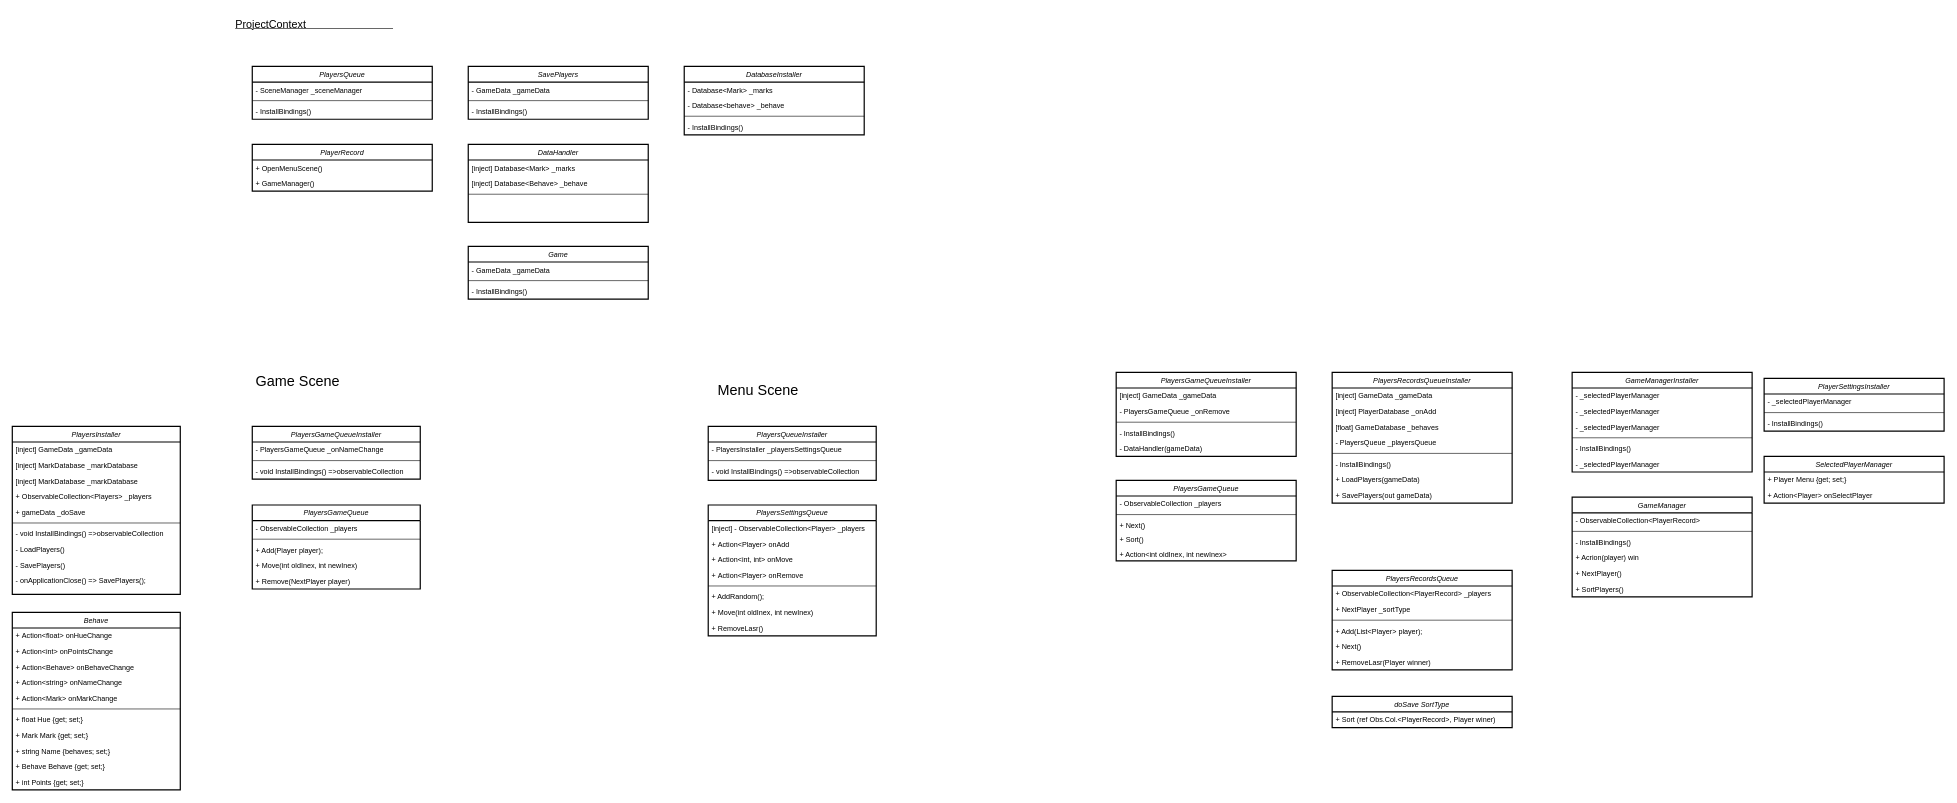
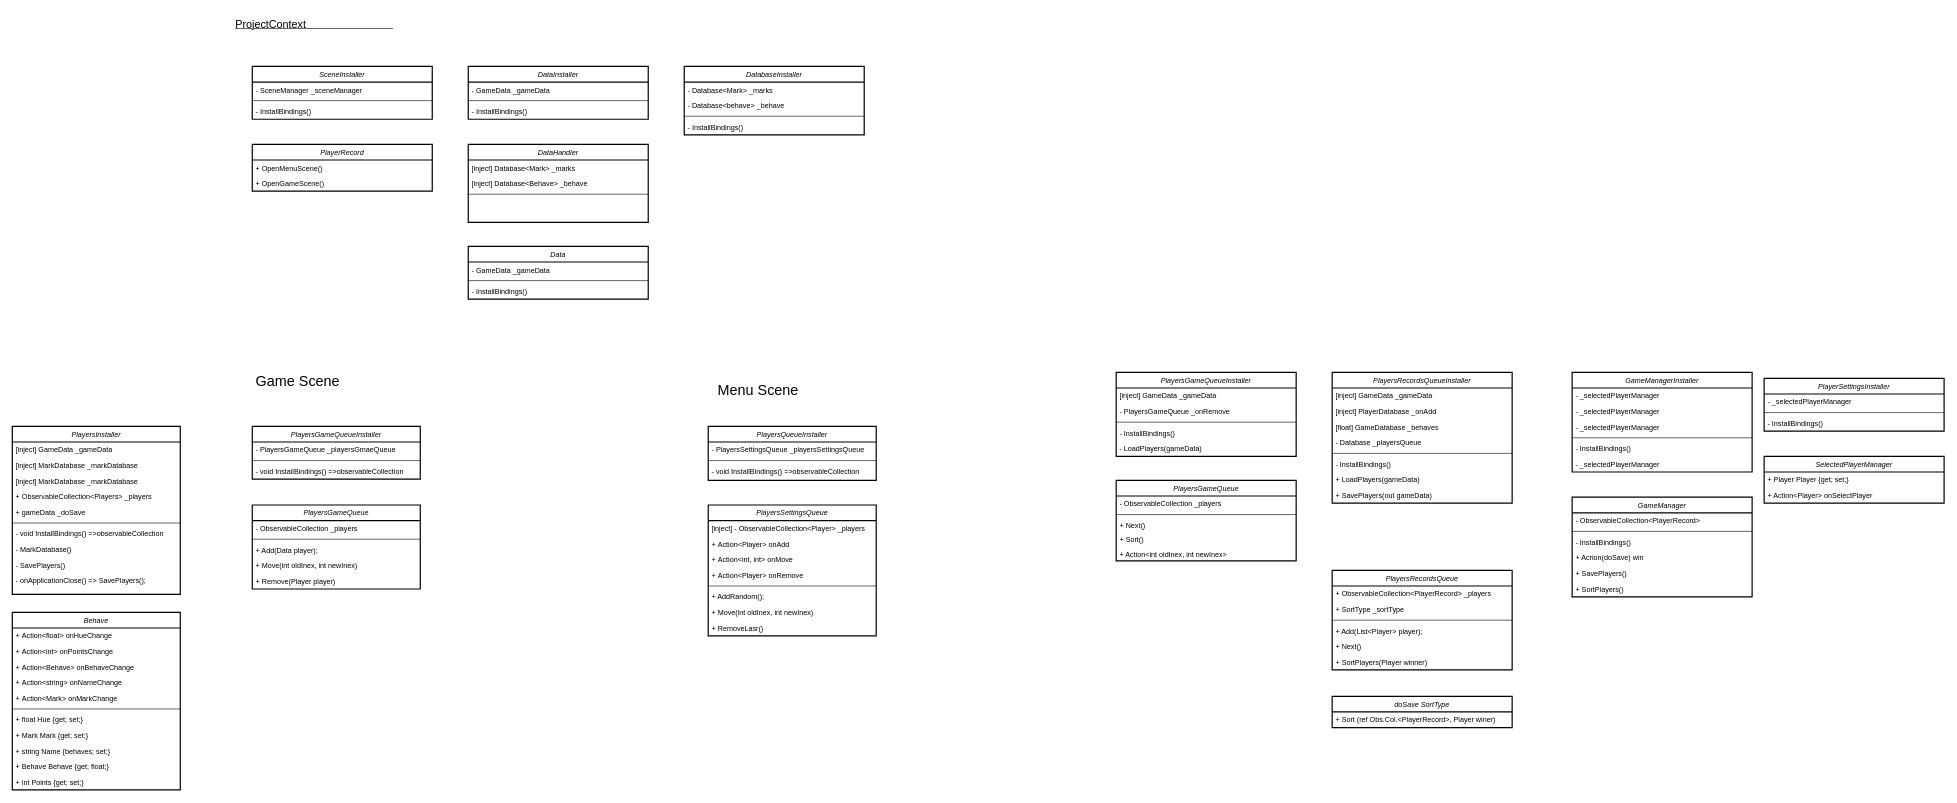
(342, 74) -> (342, 74)
(558, 74) -> (558, 74)
(285, 184) -> (289, 184)
(558, 254) -> (558, 254)
(1388, 443) -> (1381, 443)
(1164, 449) -> (1164, 449)
(319, 450) -> (326, 450)
(788, 450) -> (797, 450)
(1811, 480) -> (1815, 480)
(44, 550) -> (47, 550)
(293, 550) -> (290, 550)
(1611, 558) -> (1612, 558)
(1602, 574) -> (1604, 574)
(306, 581) -> (298, 581)
(1377, 610) -> (1374, 610)
(1386, 662) -> (1387, 662)
(65, 767) -> (68, 767)
